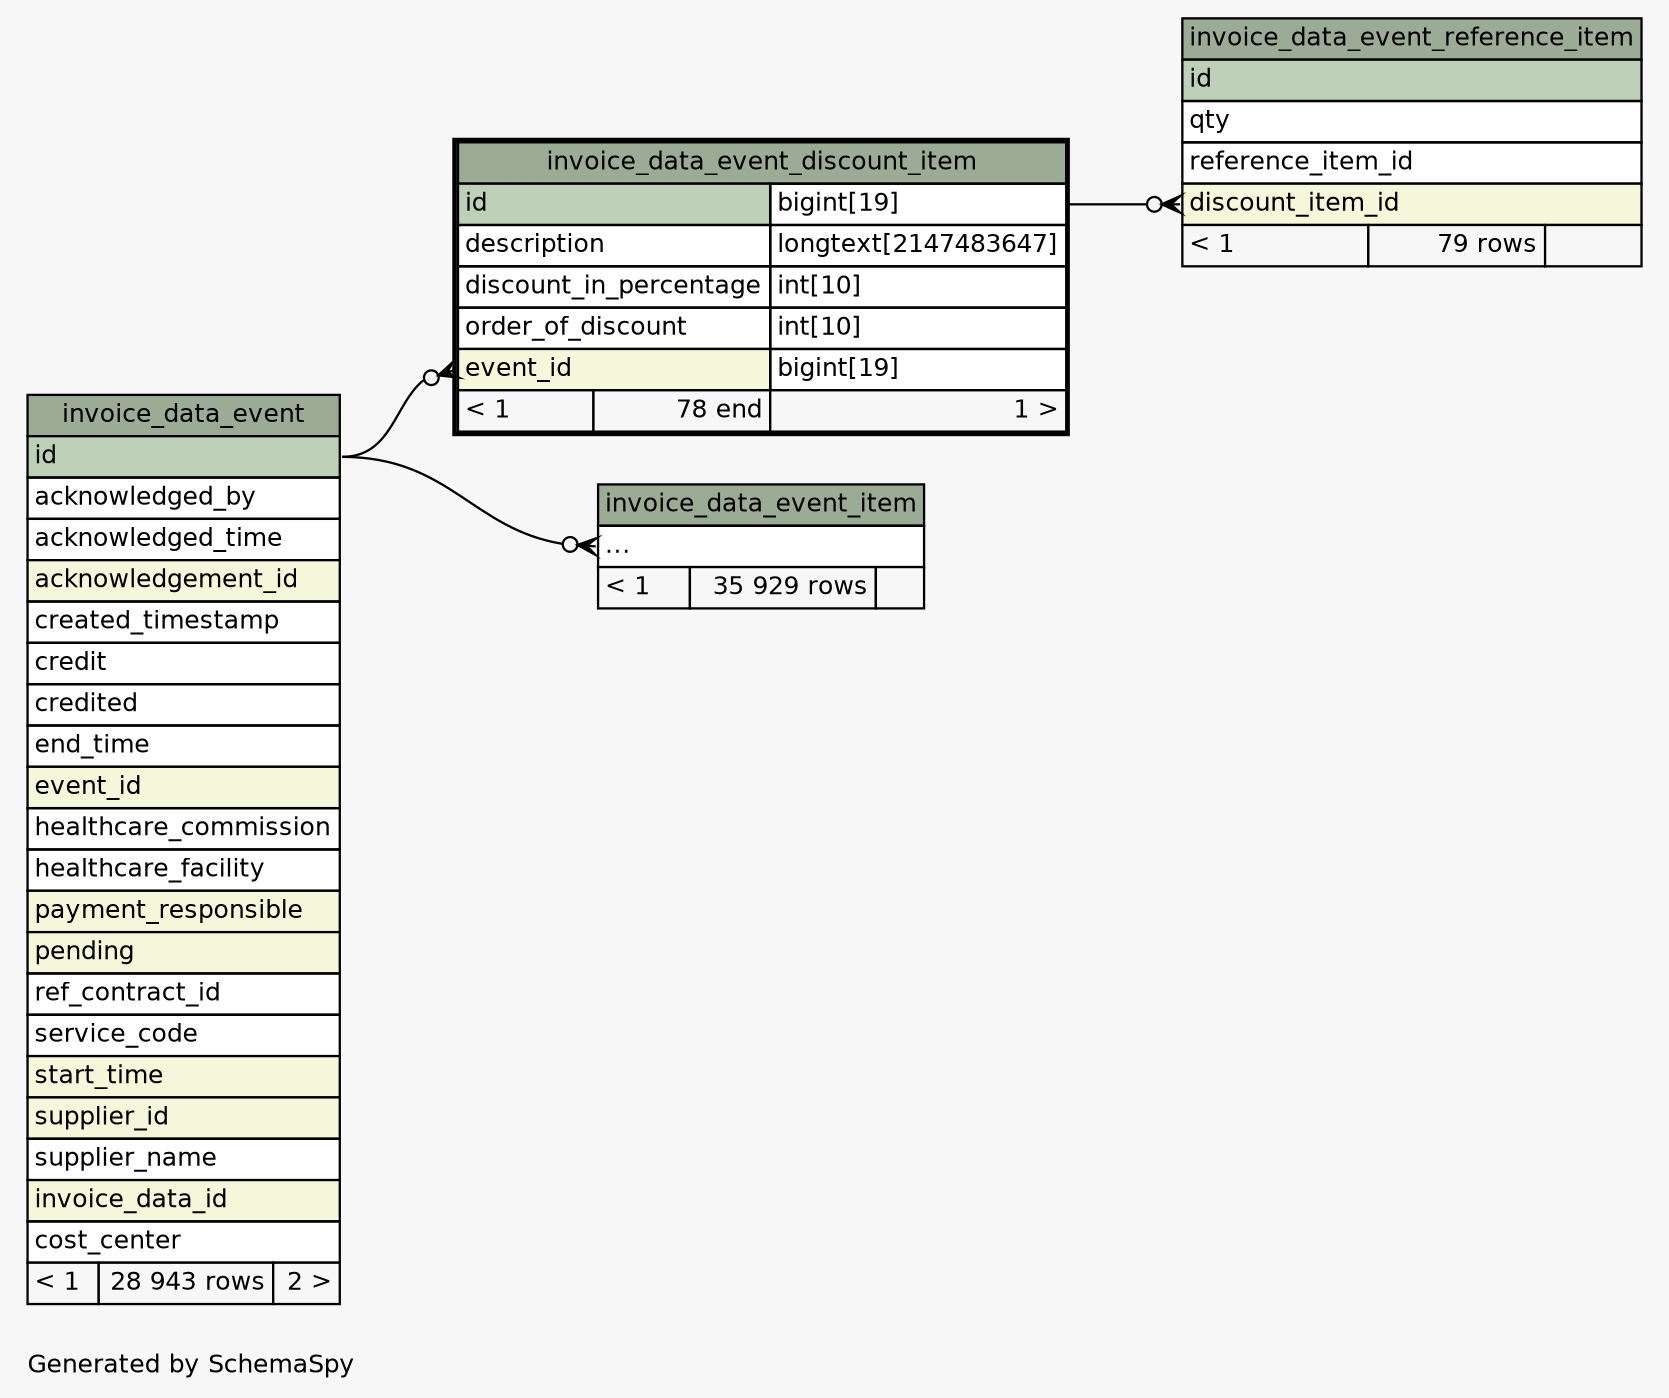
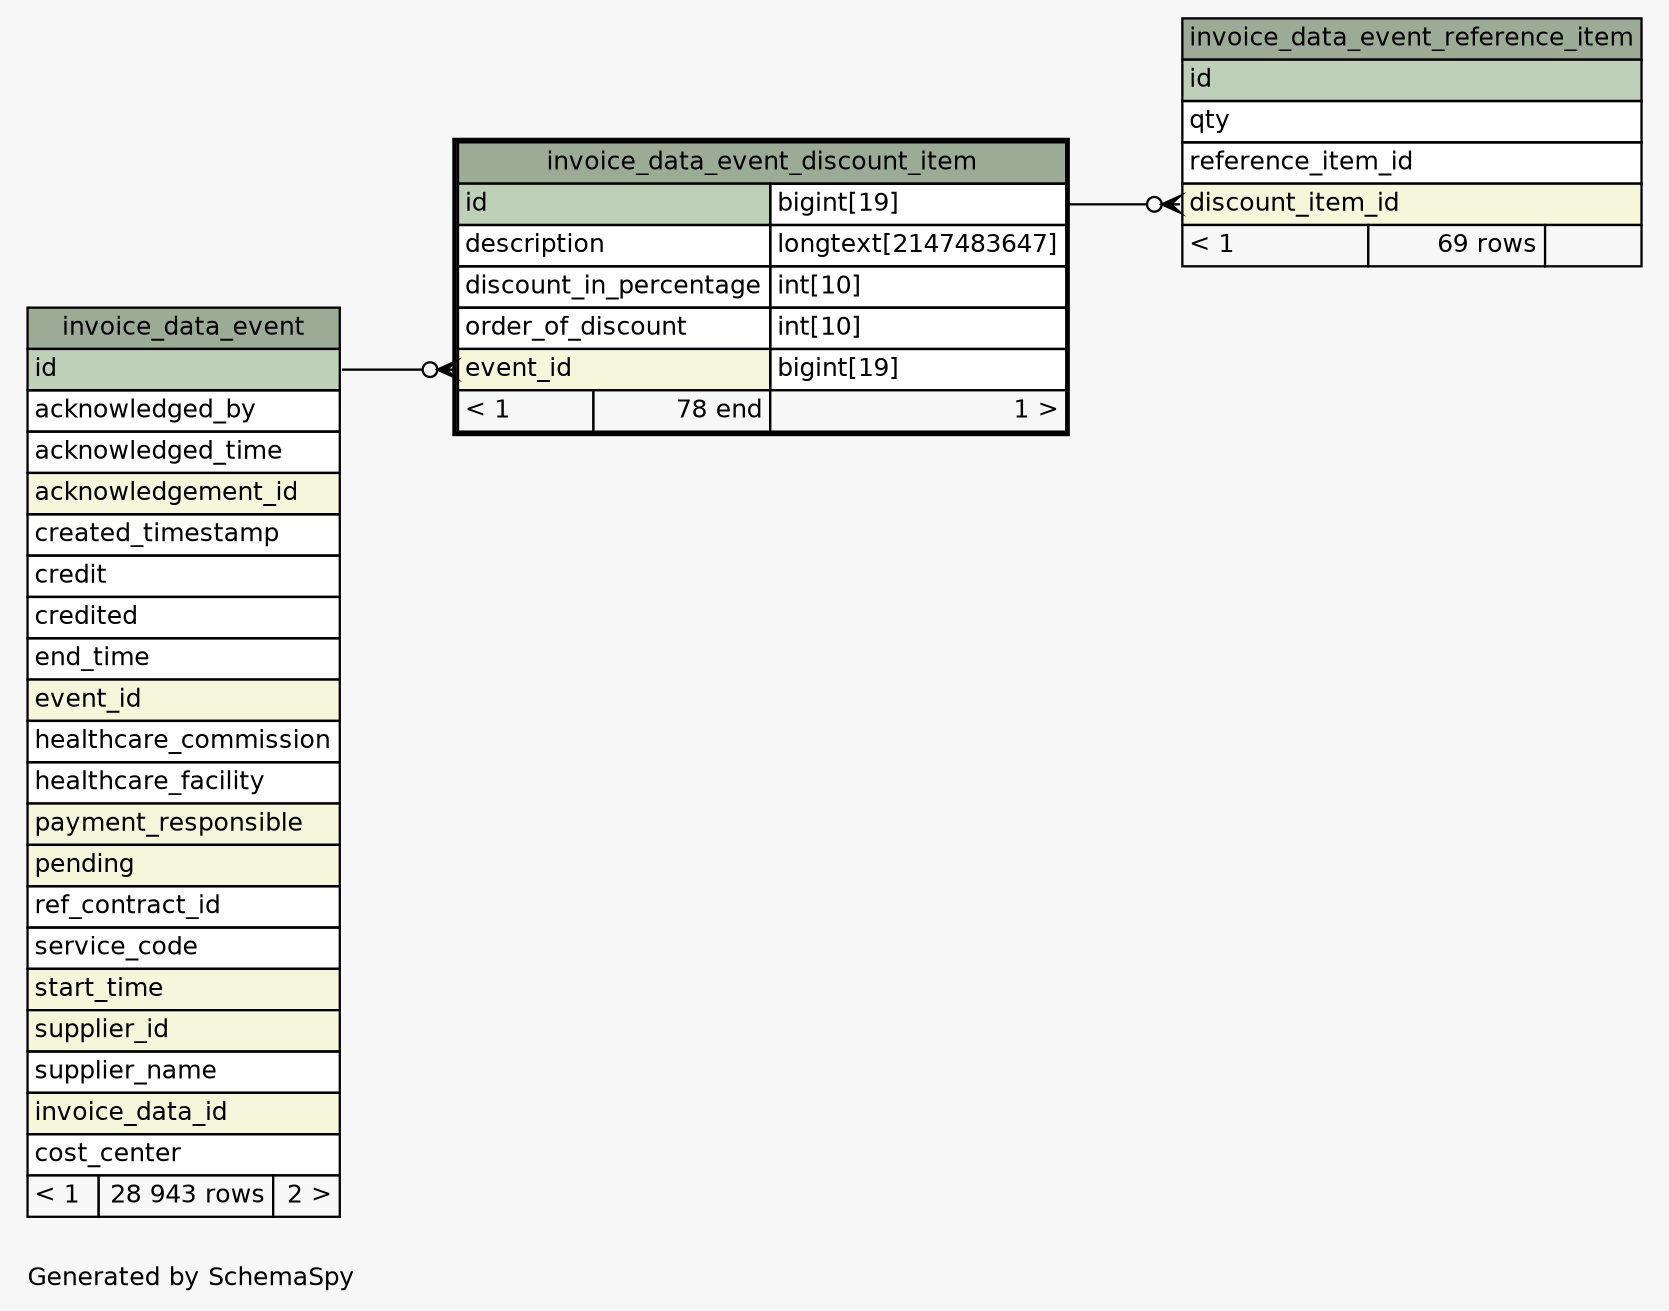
(1488, 245) -> (1488, 245)
(761, 546) -> none
